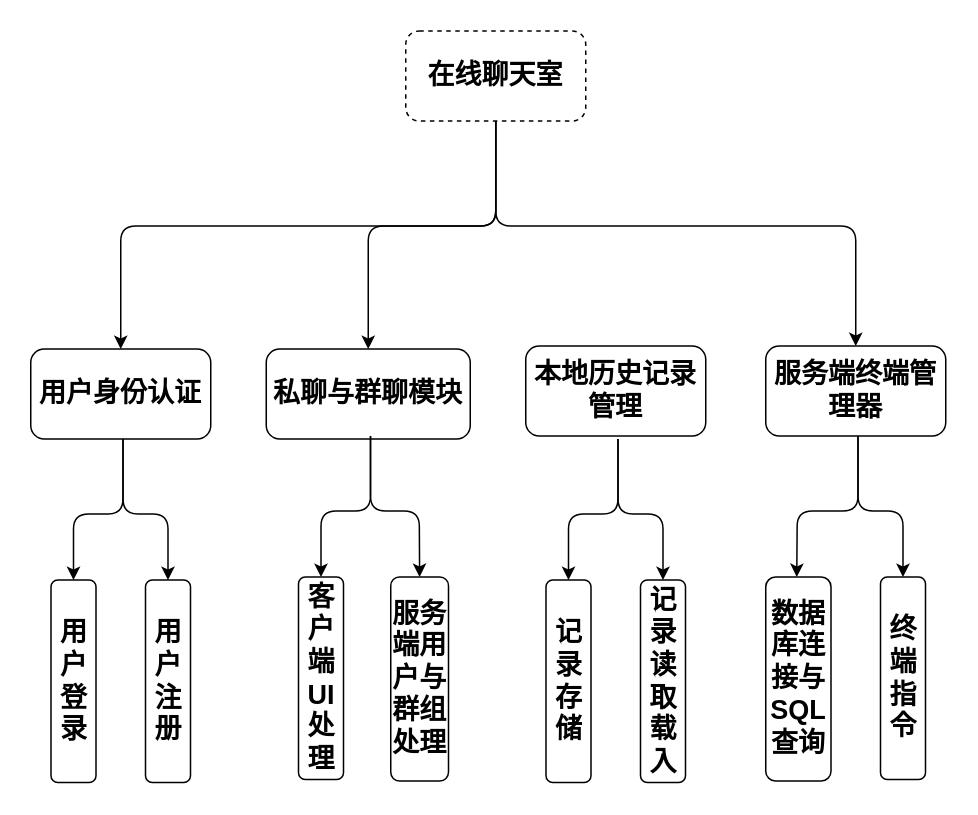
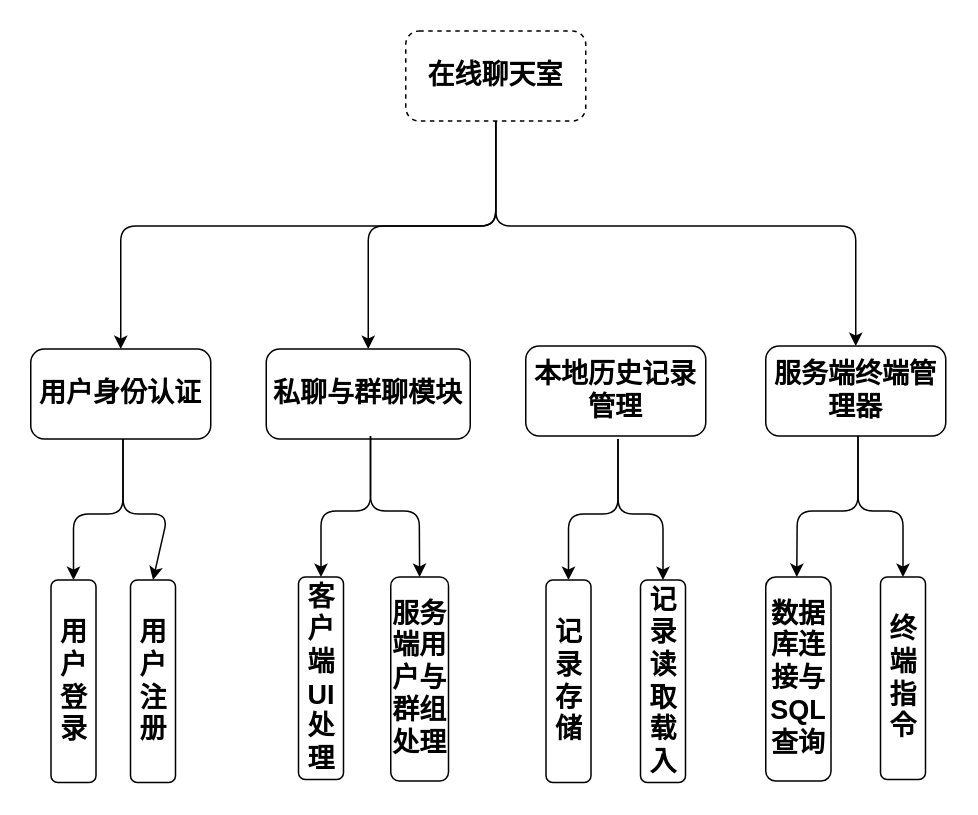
(168, 681) -> (153, 681)
